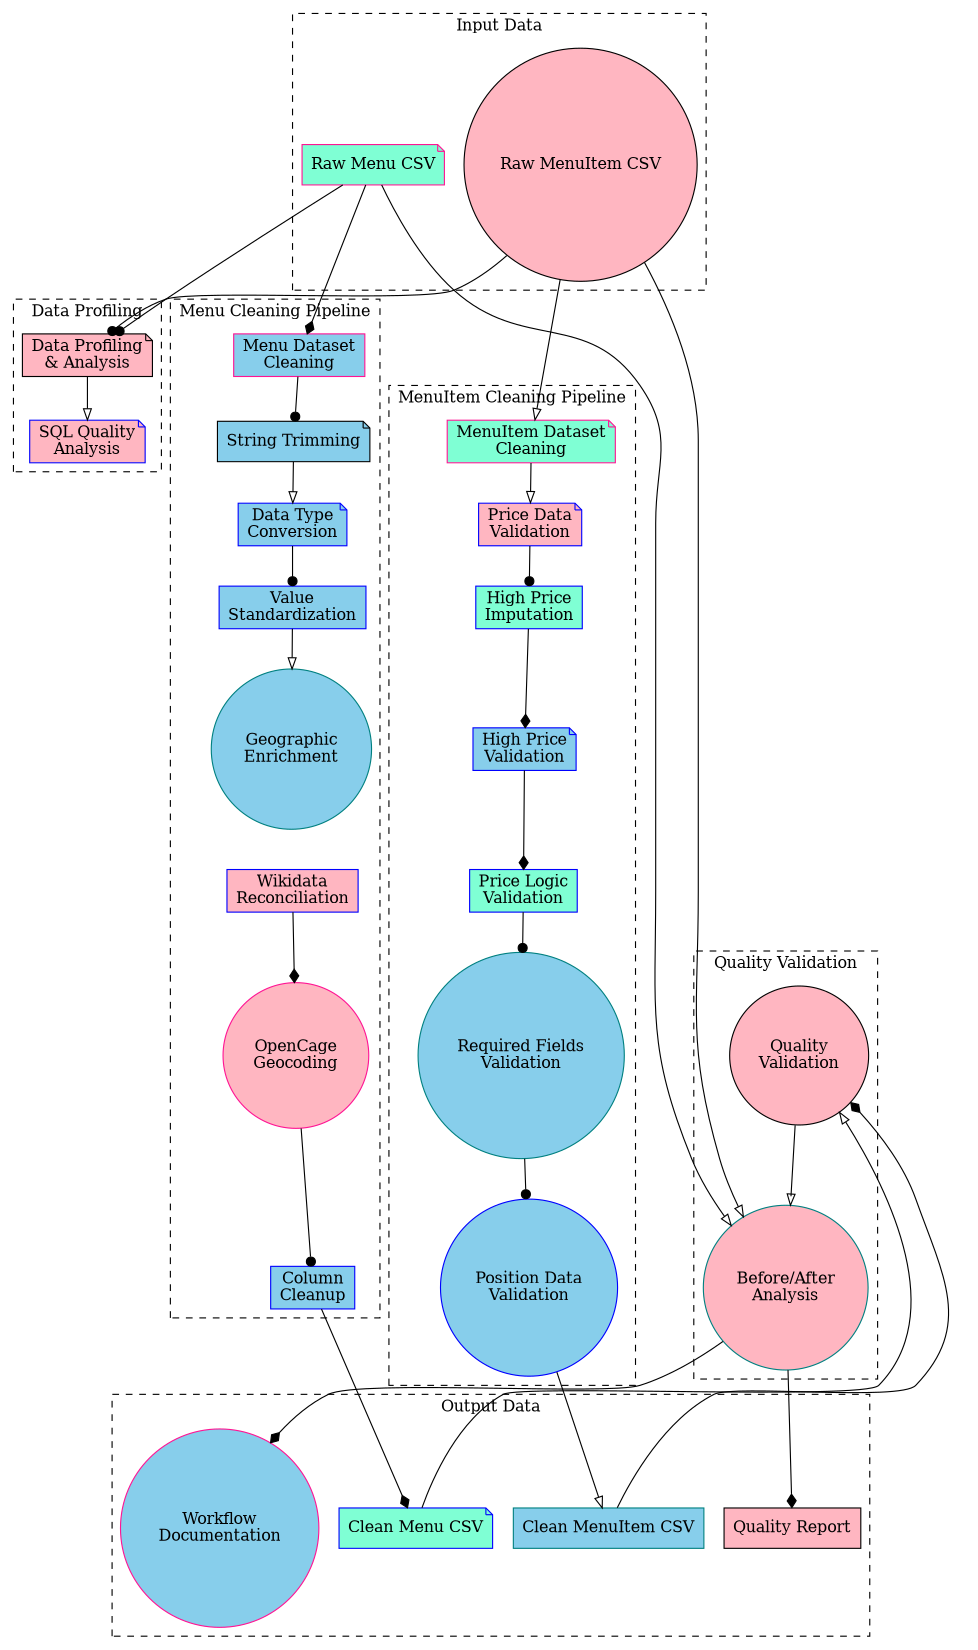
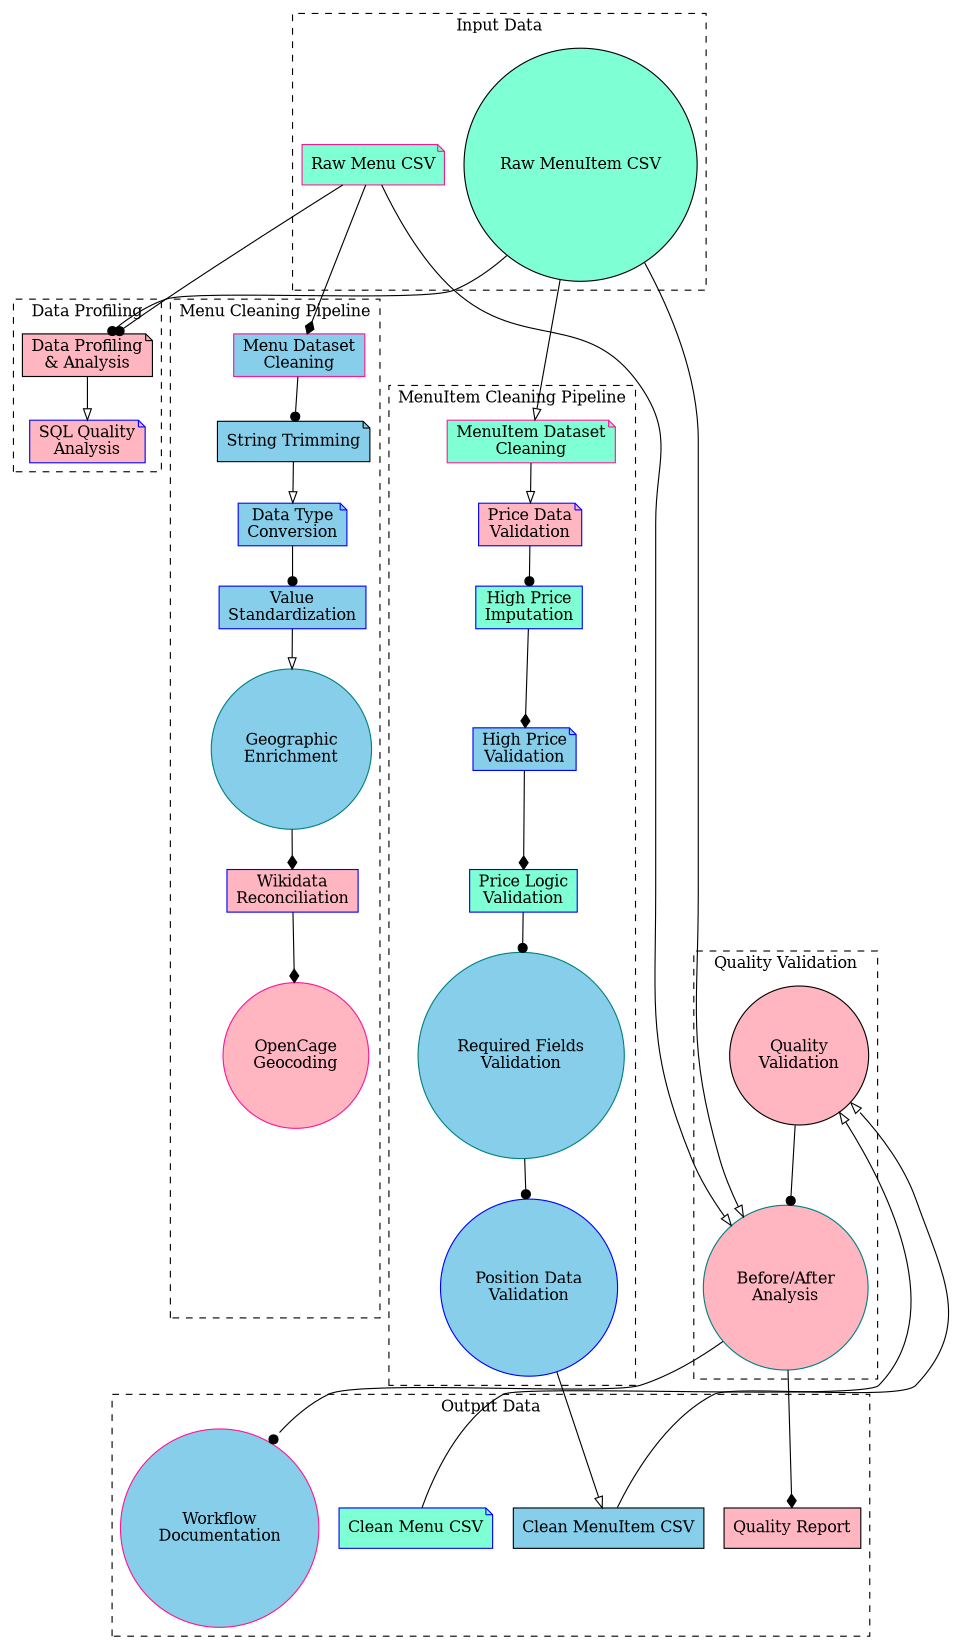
(581, 165) -> (581, 165)
none -> (292, 843)
(793, 1161) -> (793, 1161)
(313, 1288) -> none
(500, 1388) -> (500, 1388)
(891, 1391) -> (891, 1391)
(609, 1528) -> (609, 1528)
